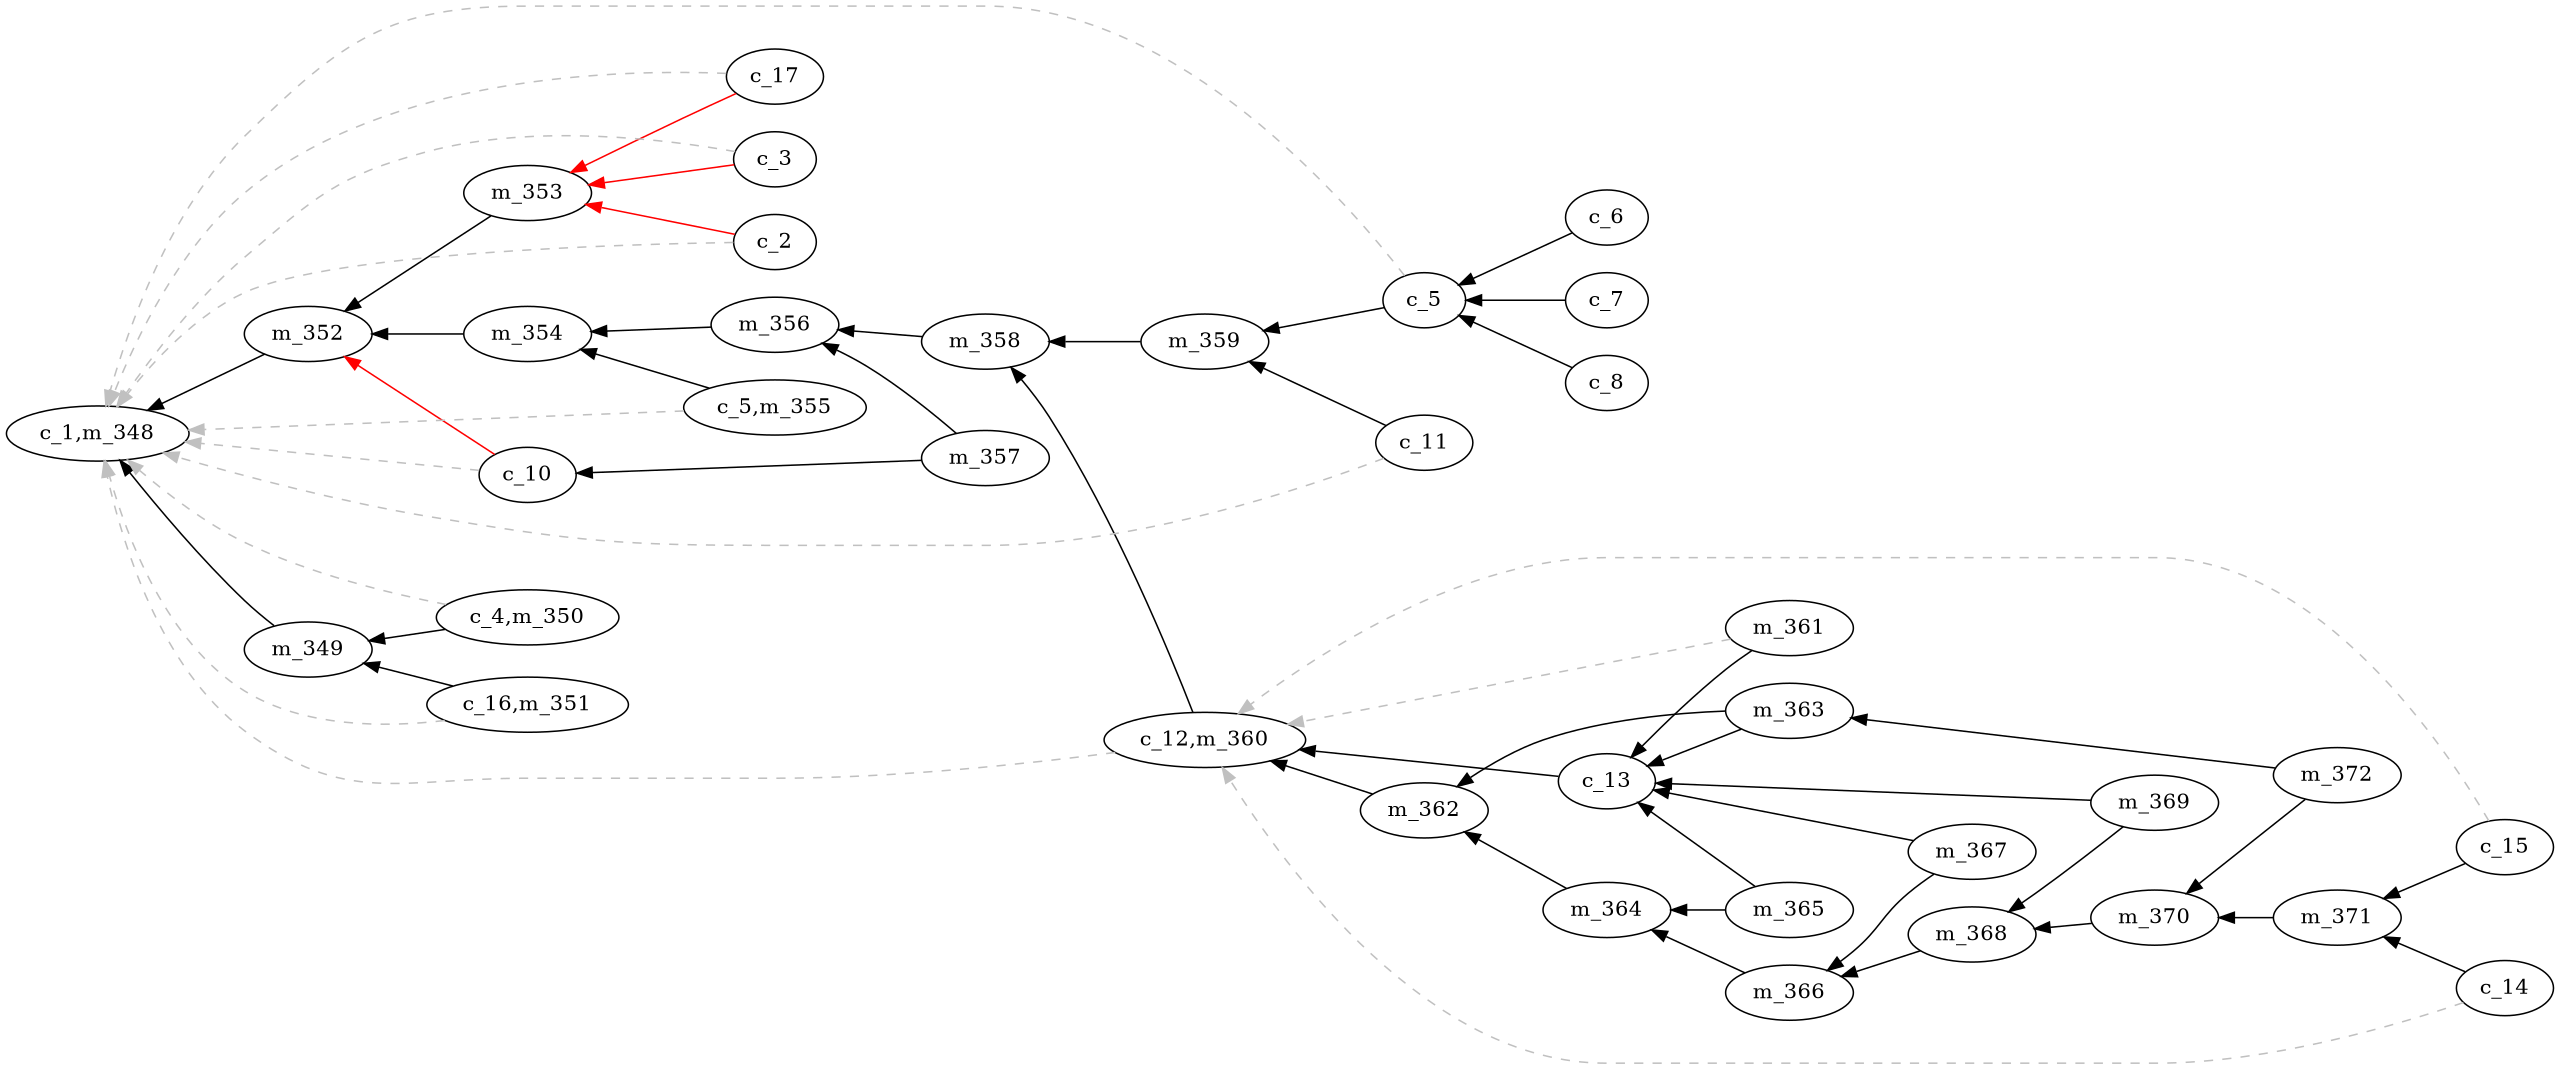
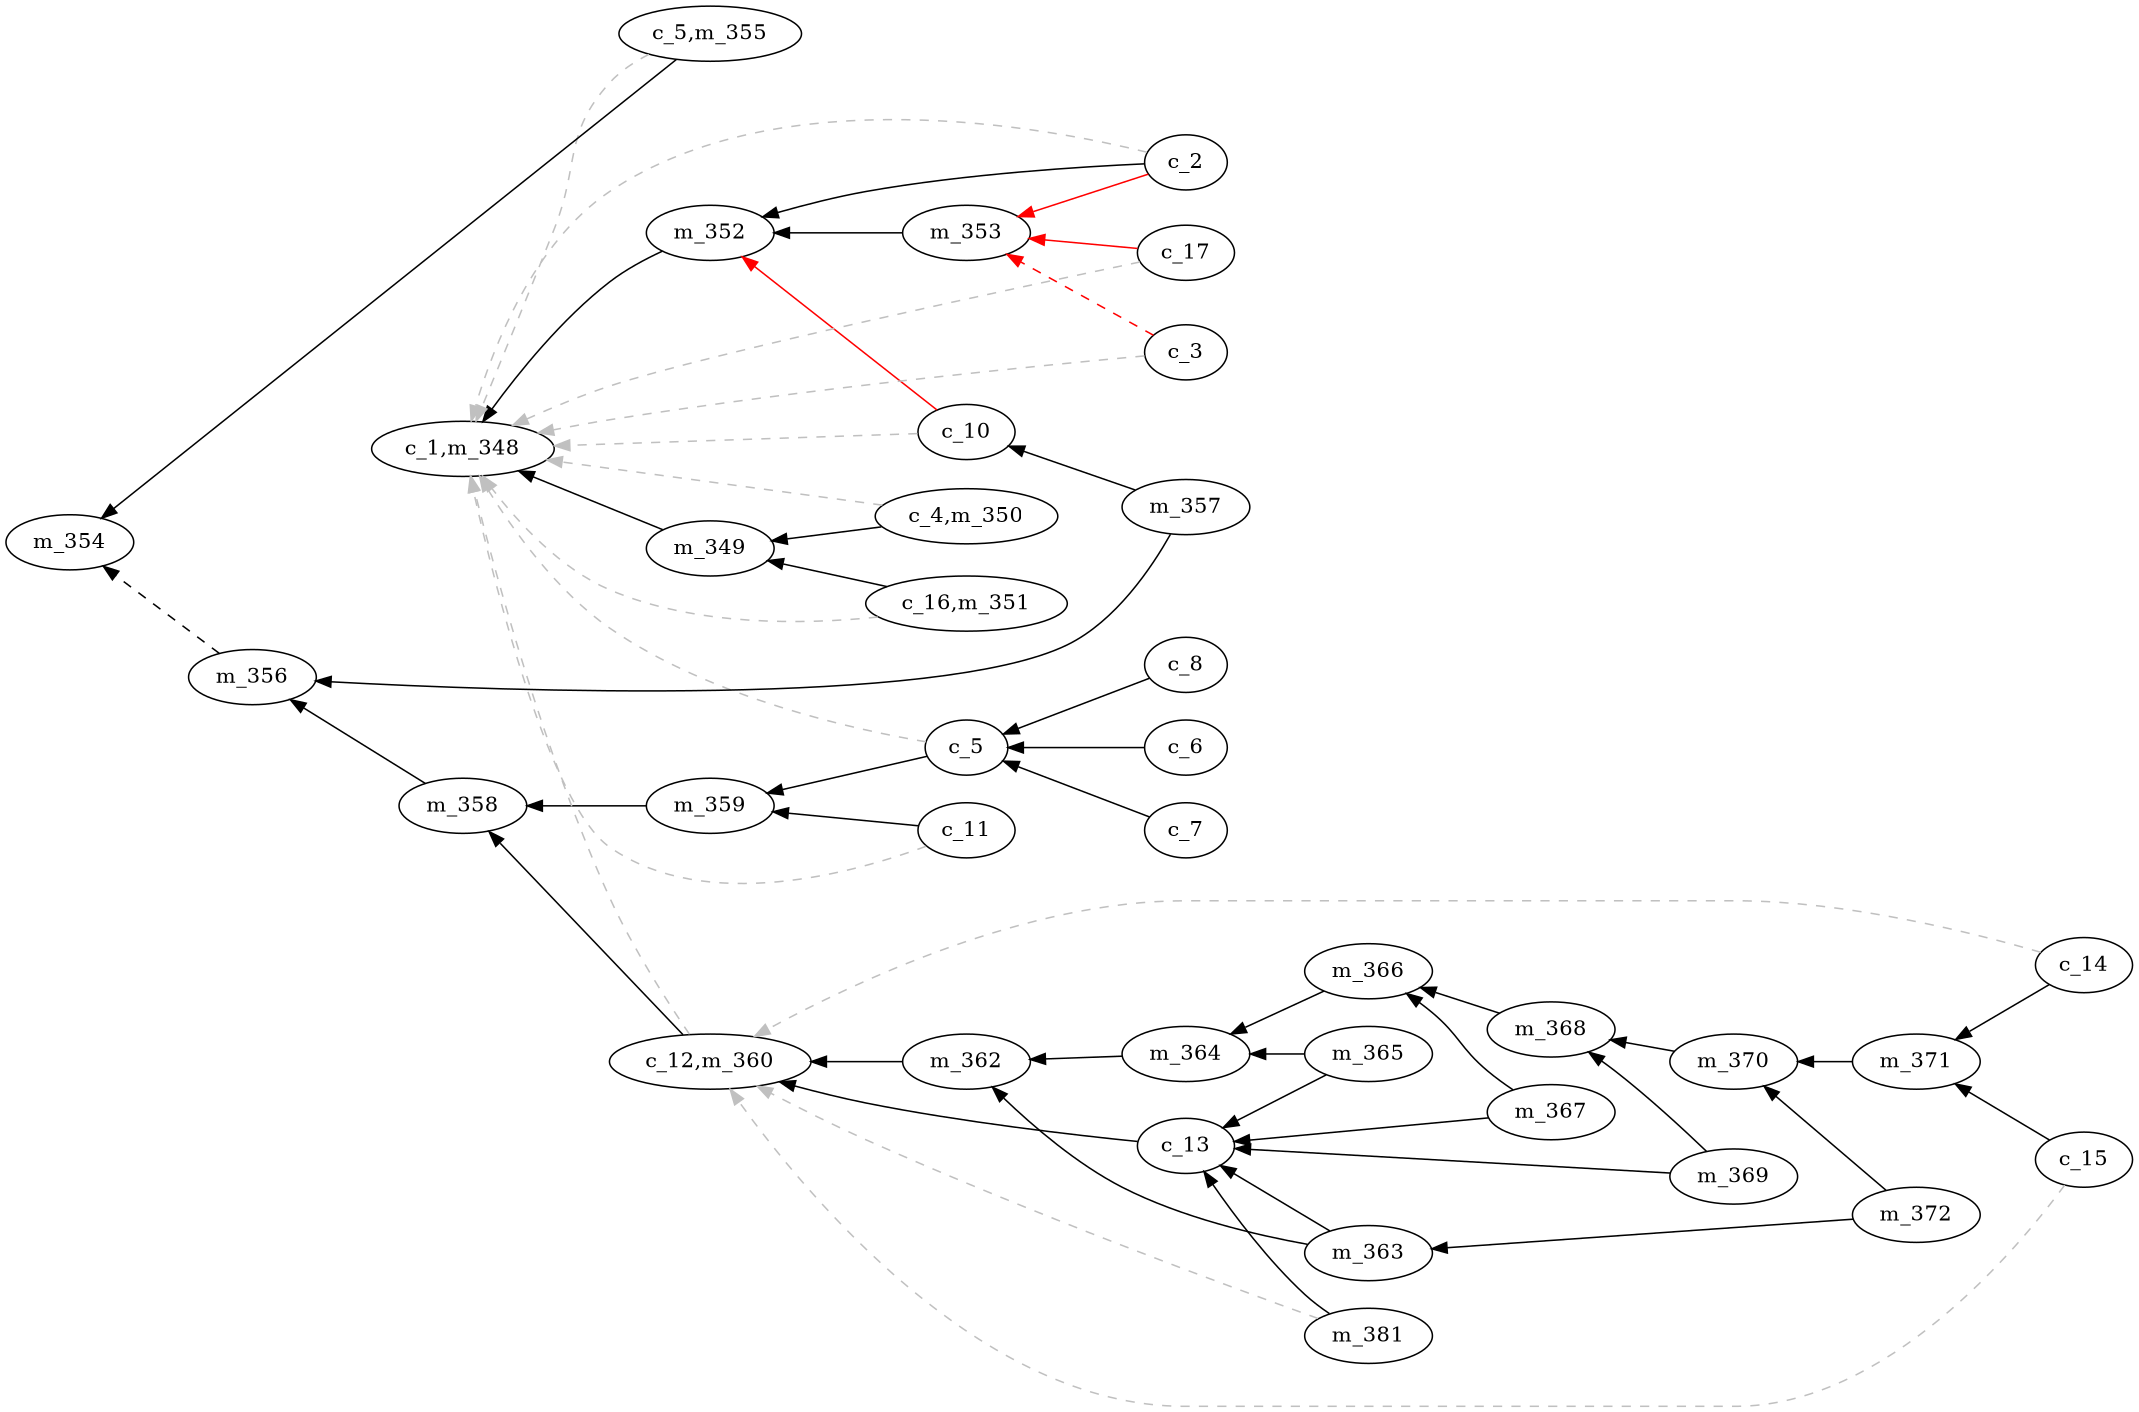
(669, 174) -> (1087, 299)
(659, 329) -> (168, 615)
(426, 334) -> (960, 178)
(1789, 628) -> (1369, 1336)
